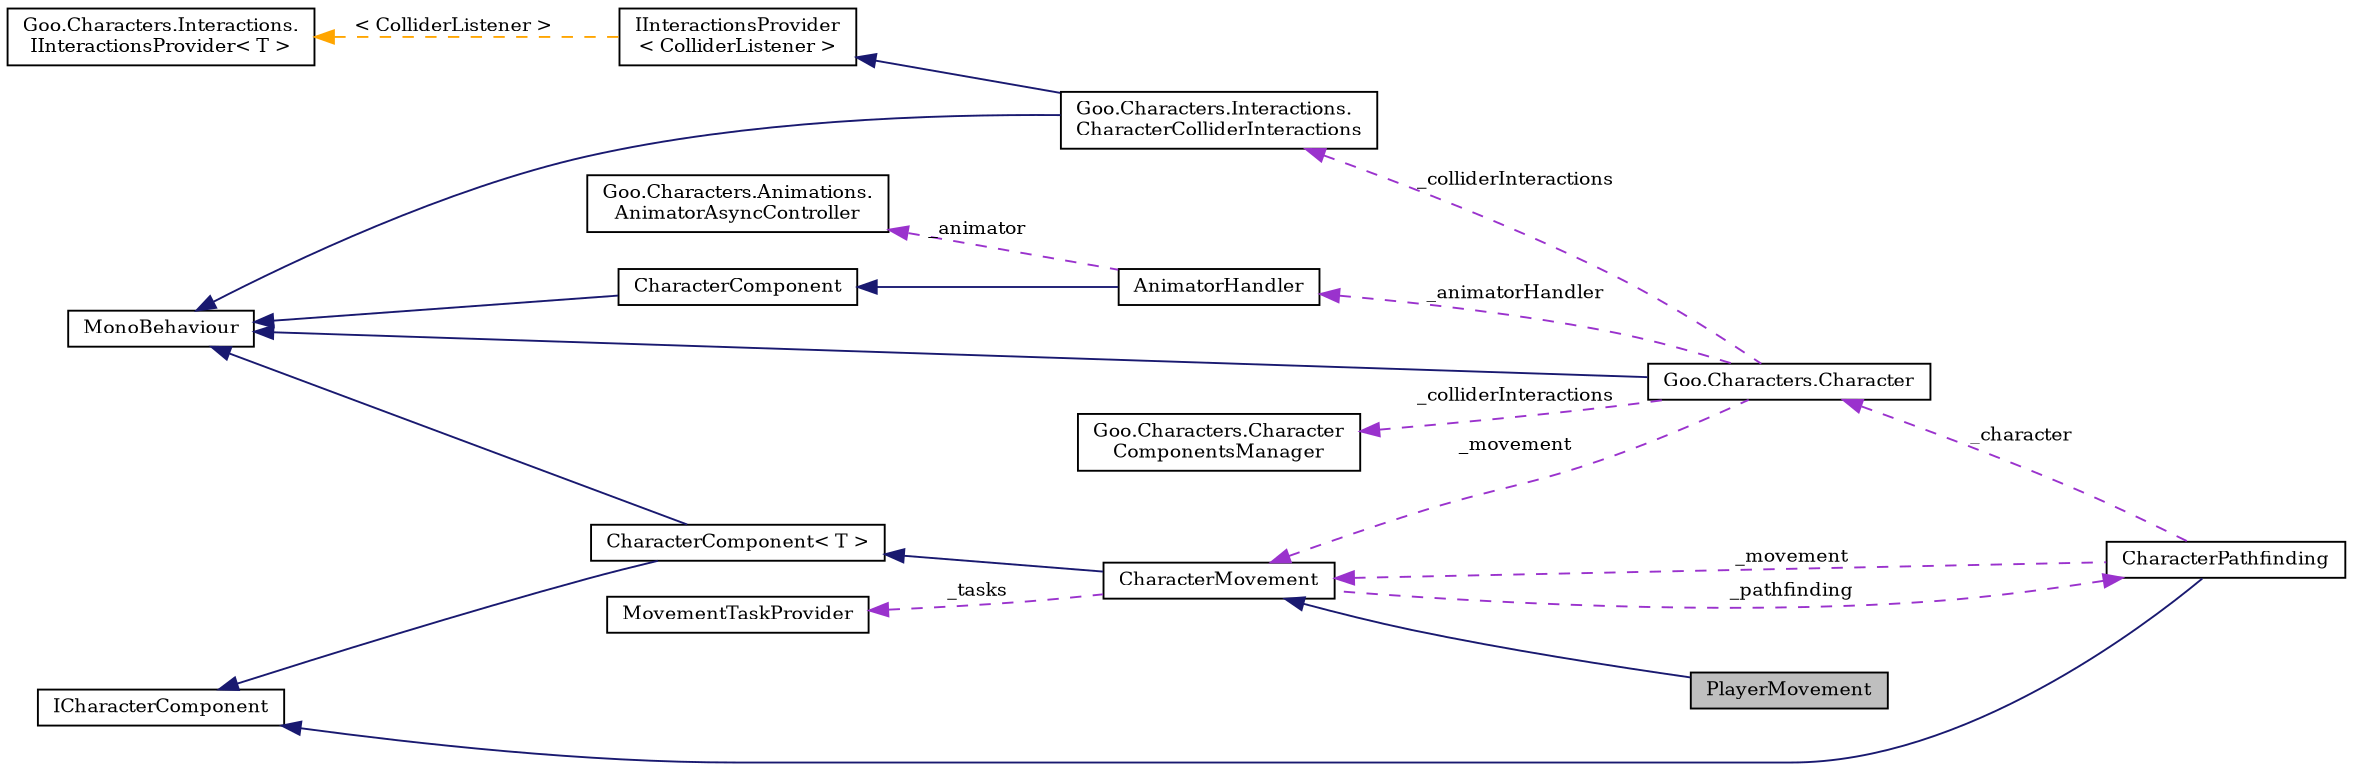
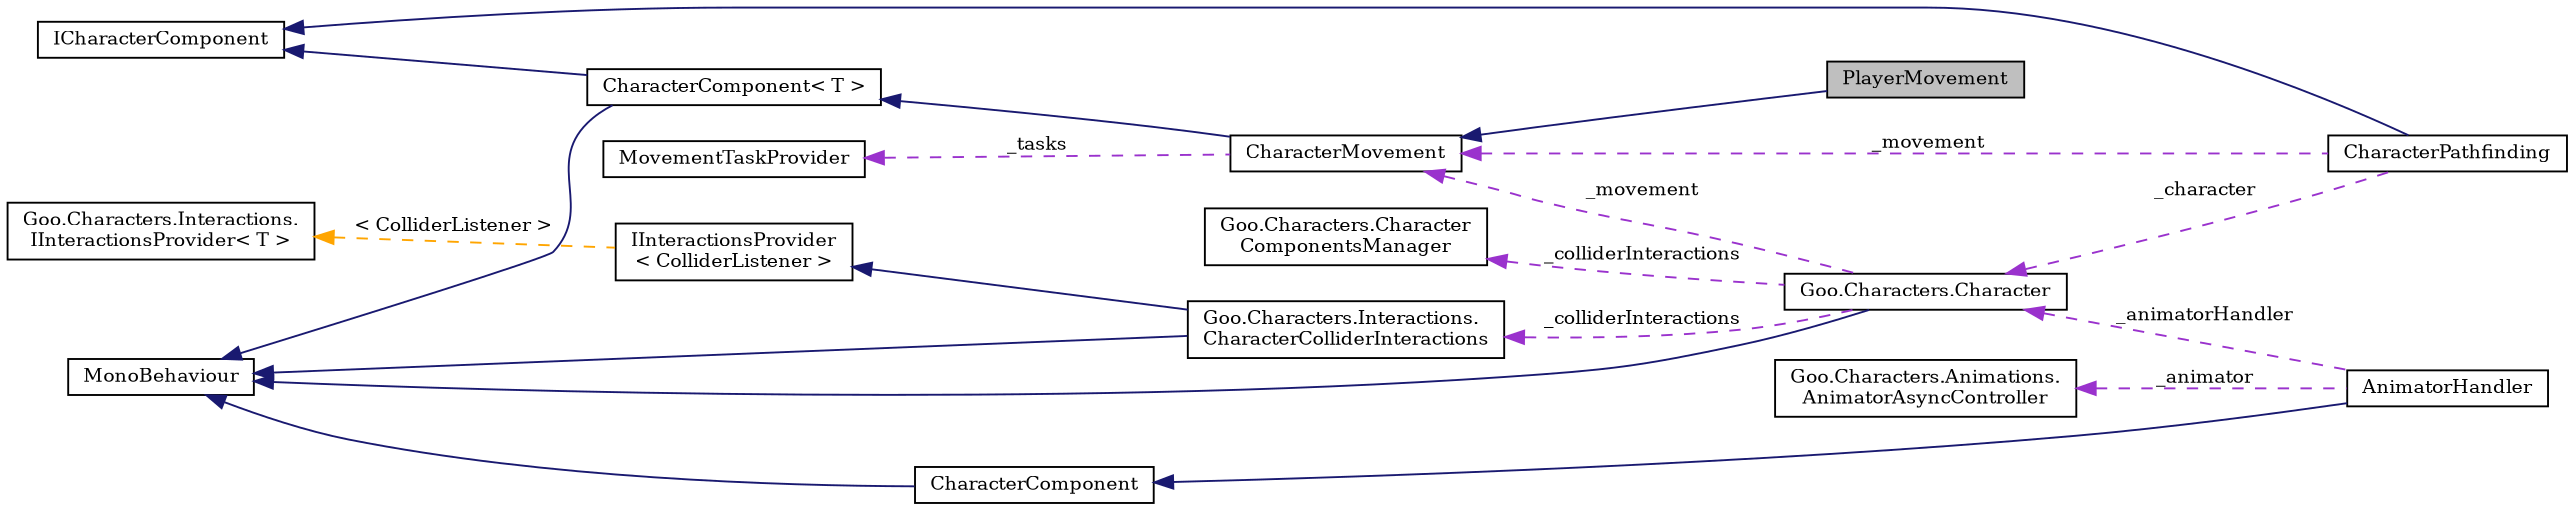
(1538, 319) -> (2197, 342)
(1720, 608) -> none
